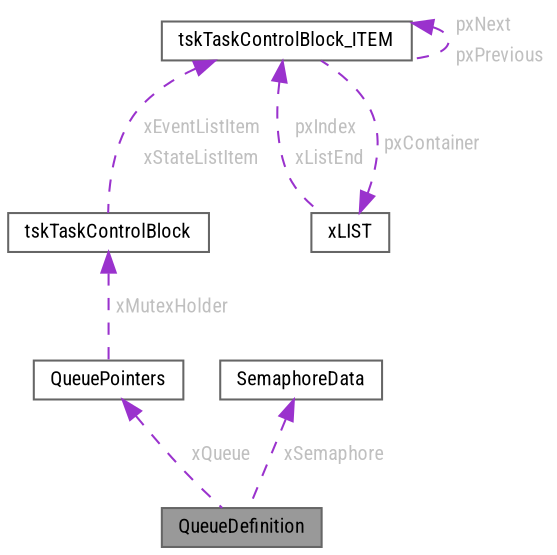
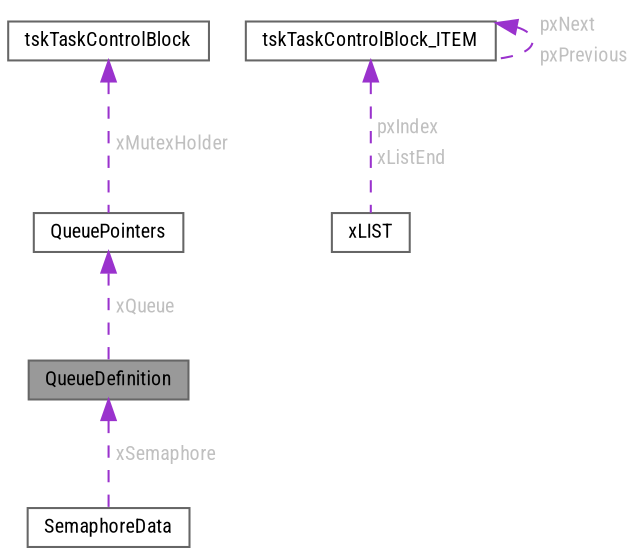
(373, 117) -> none
(128, 125) -> none
(267, 463) -> (109, 464)
